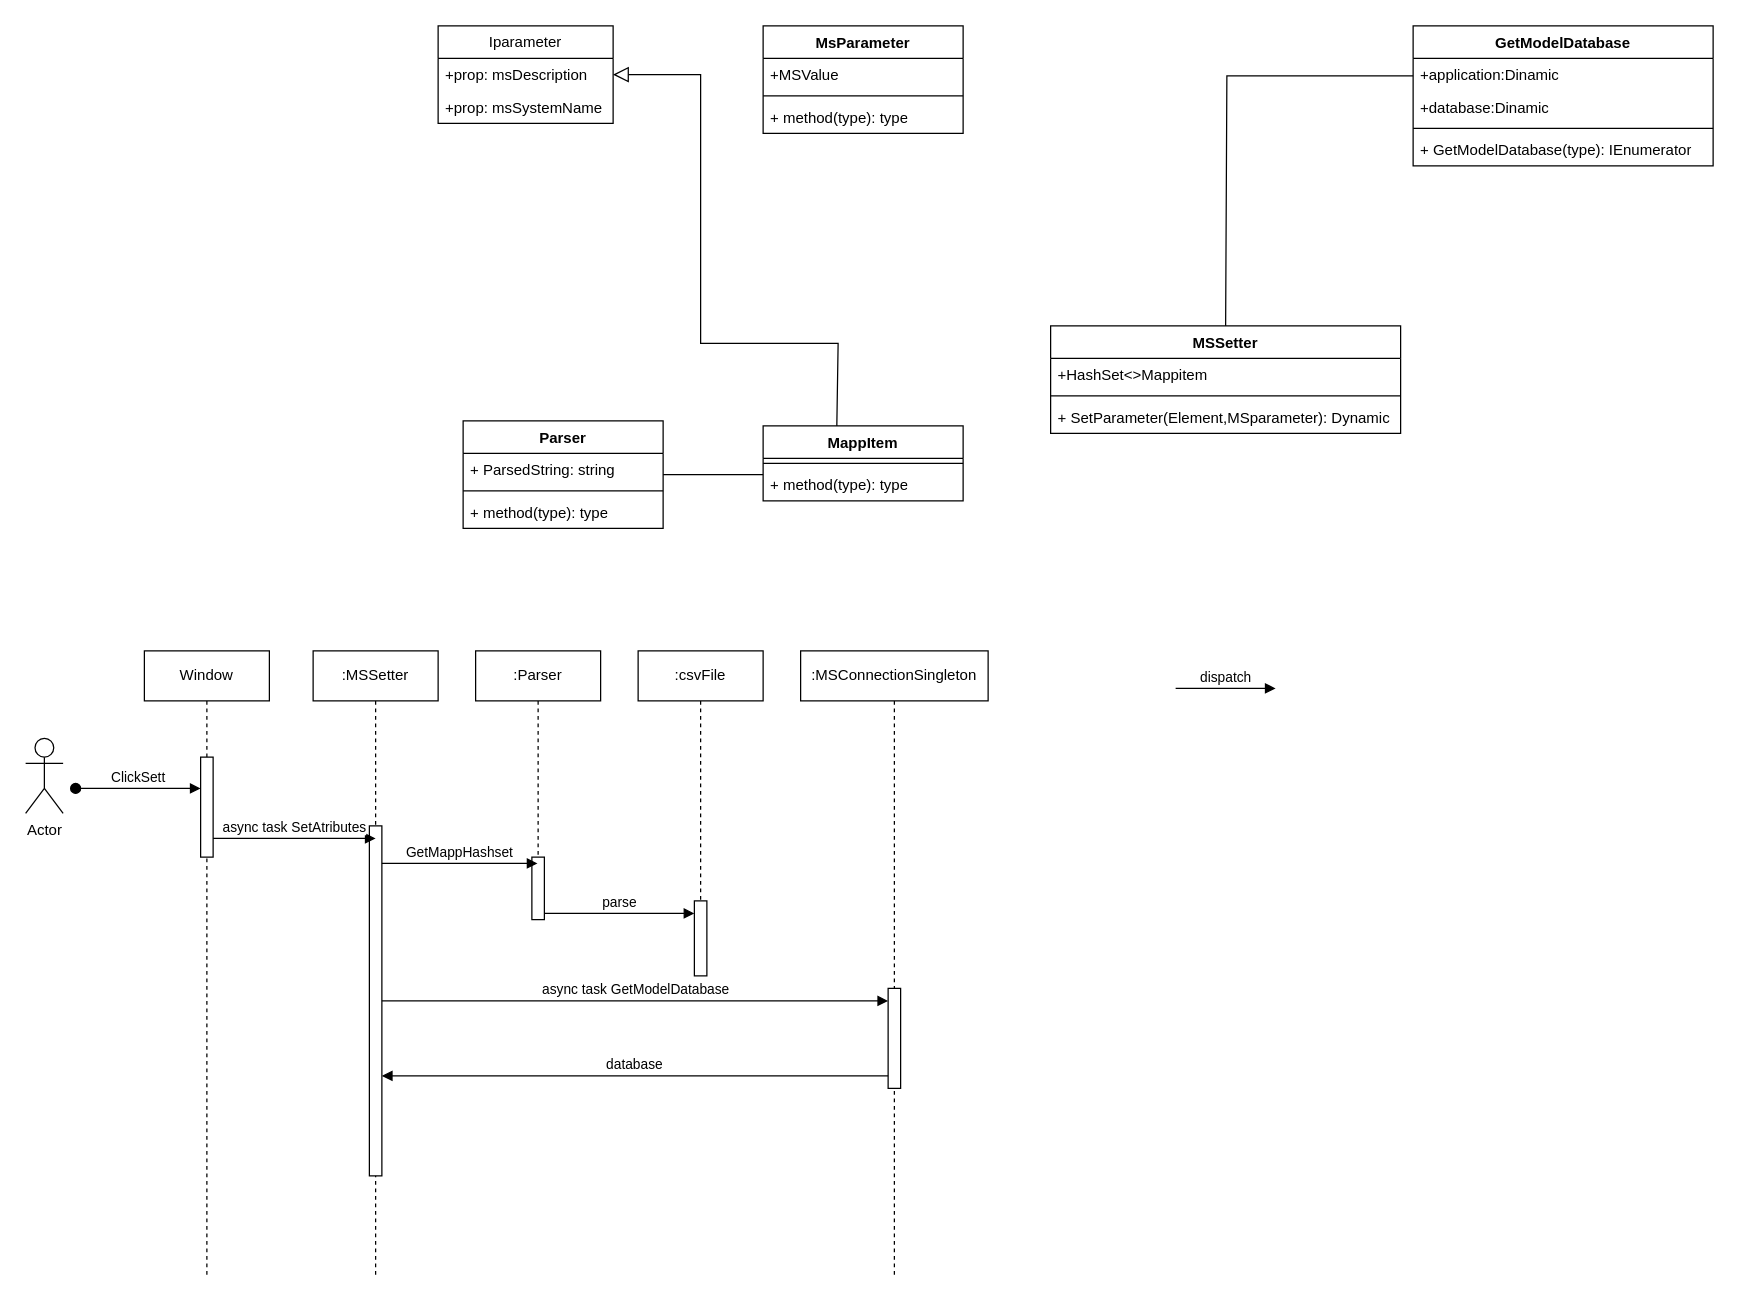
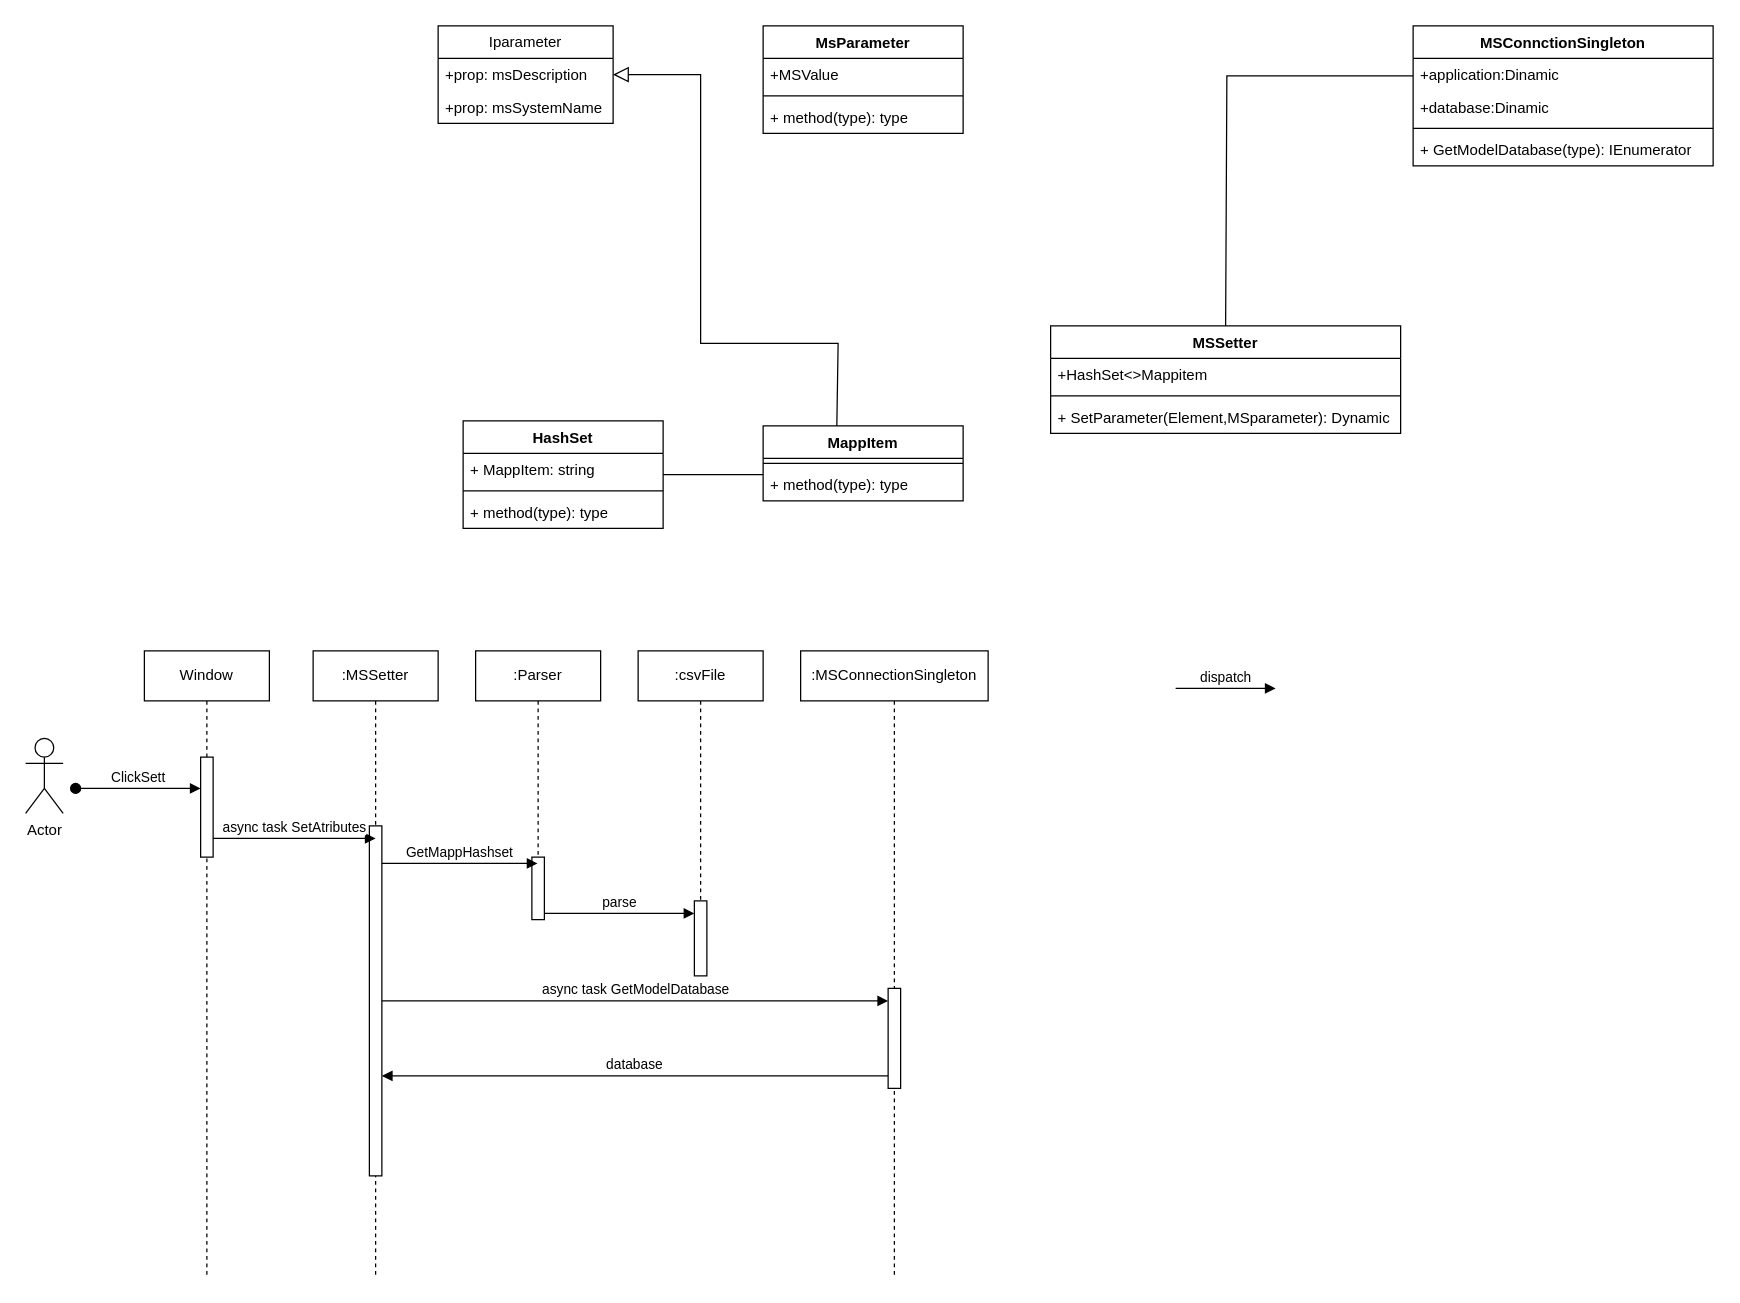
(1563, 43) -> (1563, 43)
(563, 438) -> (563, 438)
(553, 471) -> (538, 471)
